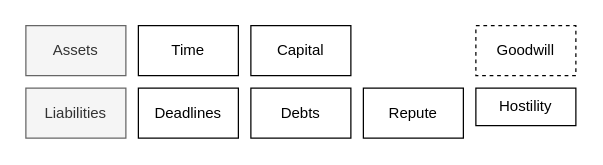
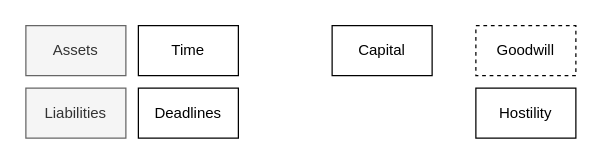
(301, 51) -> (382, 51)
(526, 107) -> (526, 113)
(301, 113) -> none
(413, 113) -> none
